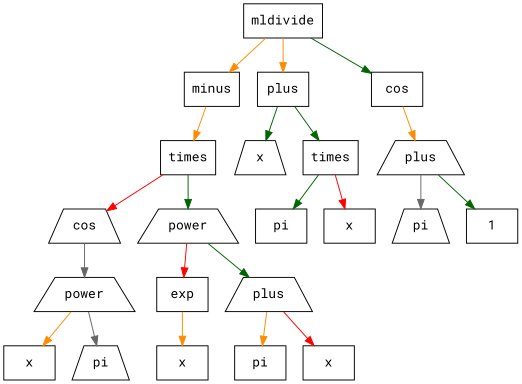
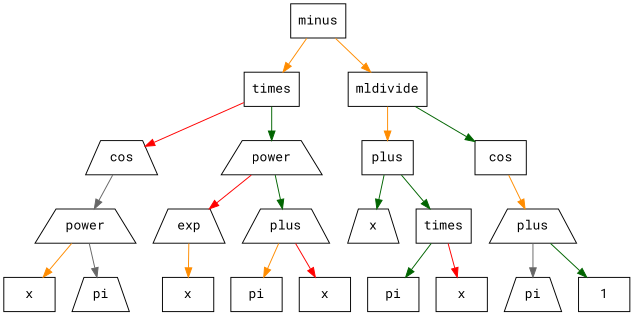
(251, 52) -> (350, 52)
(182, 294) -> (189, 226)
